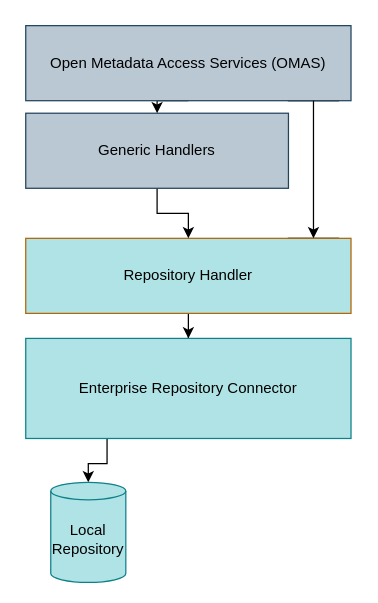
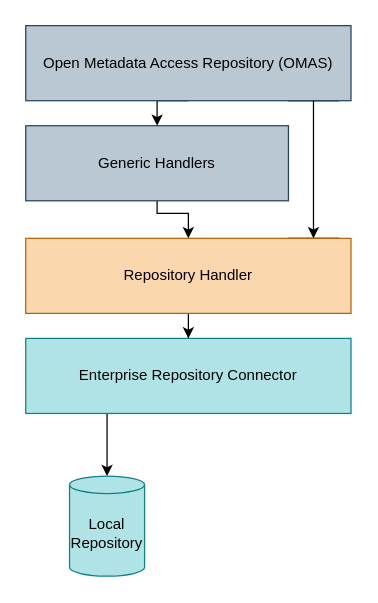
(188, 63) -> (188, 63)
(157, 151) -> (157, 163)
(188, 276) -> (188, 276)
(188, 388) -> (188, 376)
(88, 532) -> (107, 526)
